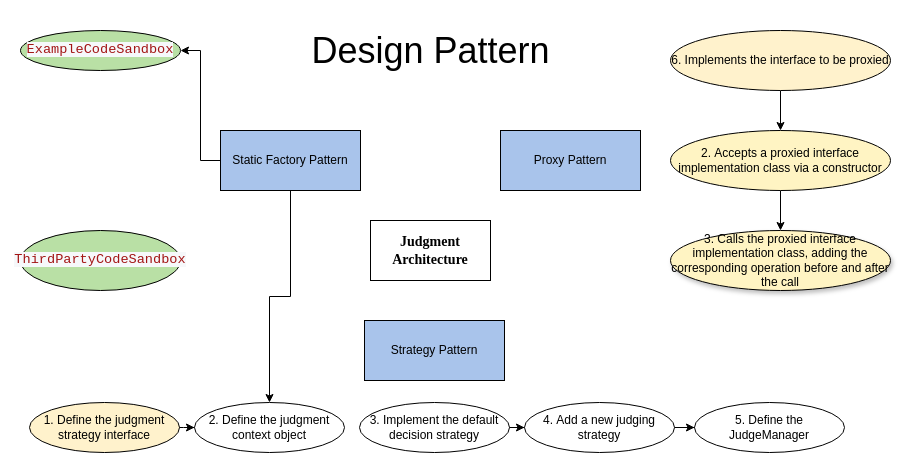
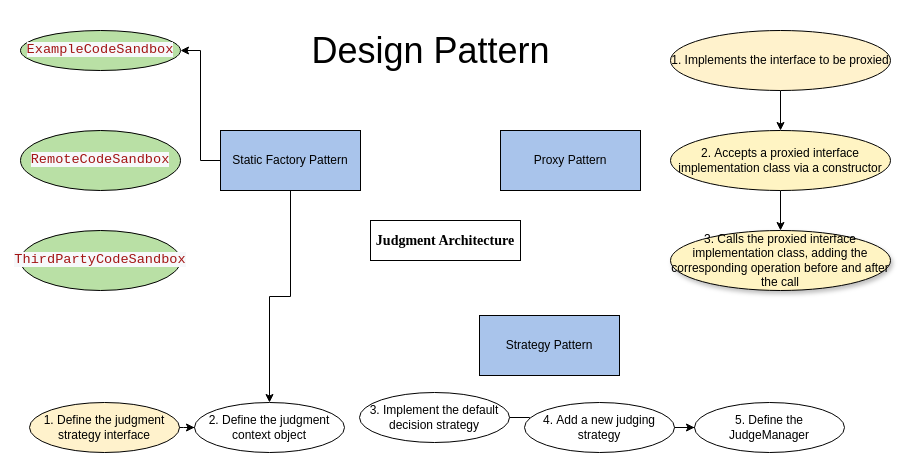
(781, 61) -> (781, 61)
none -> (101, 161)
(431, 251) -> (446, 241)
(435, 351) -> (550, 346)
(435, 428) -> (435, 418)
